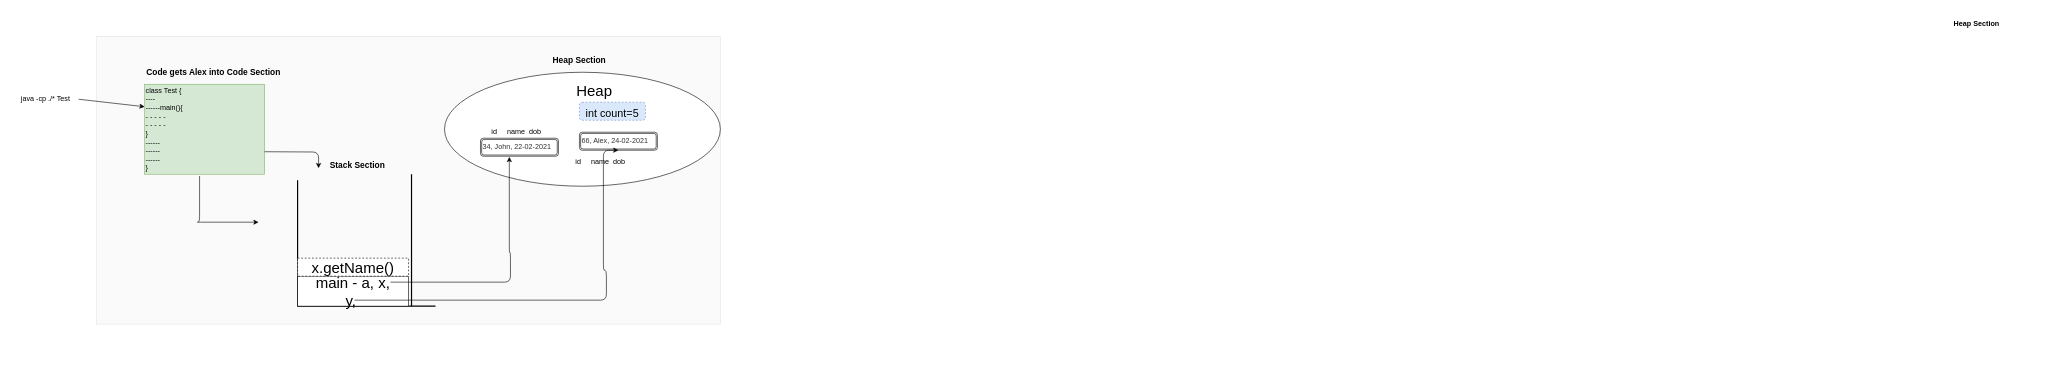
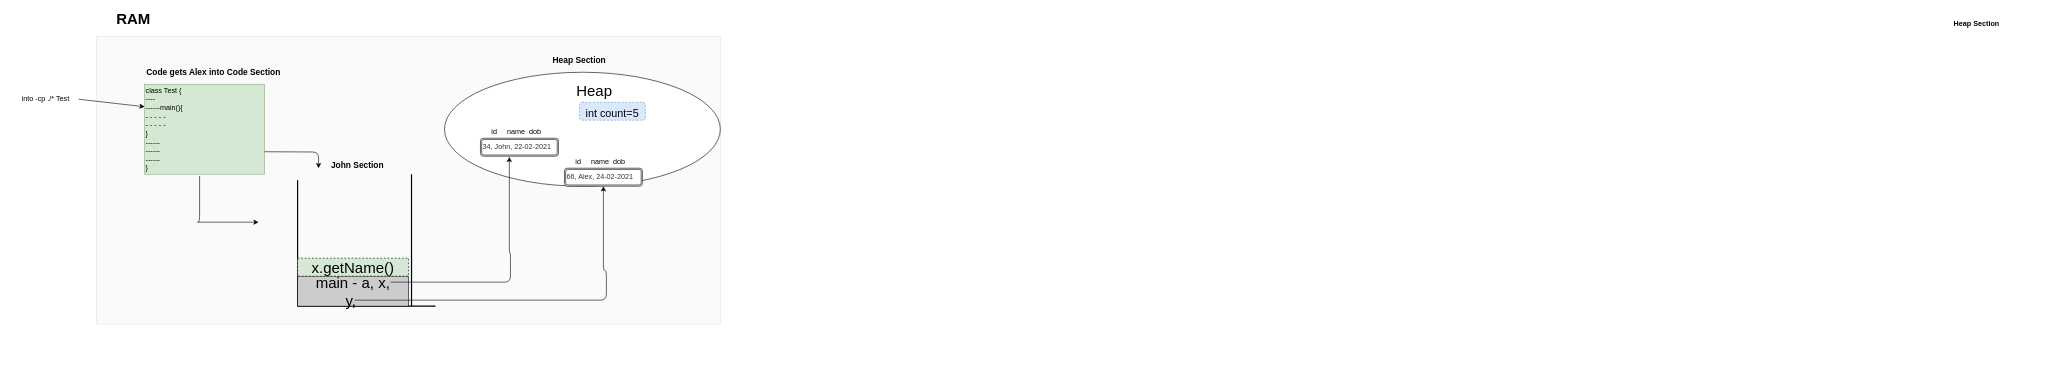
none -> (135, 18)
(45, 99) -> (45, 99)
(618, 141) -> (603, 177)
(357, 165) -> (357, 165)
(353, 267) -> (353, 267)
(353, 291) -> (353, 291)
